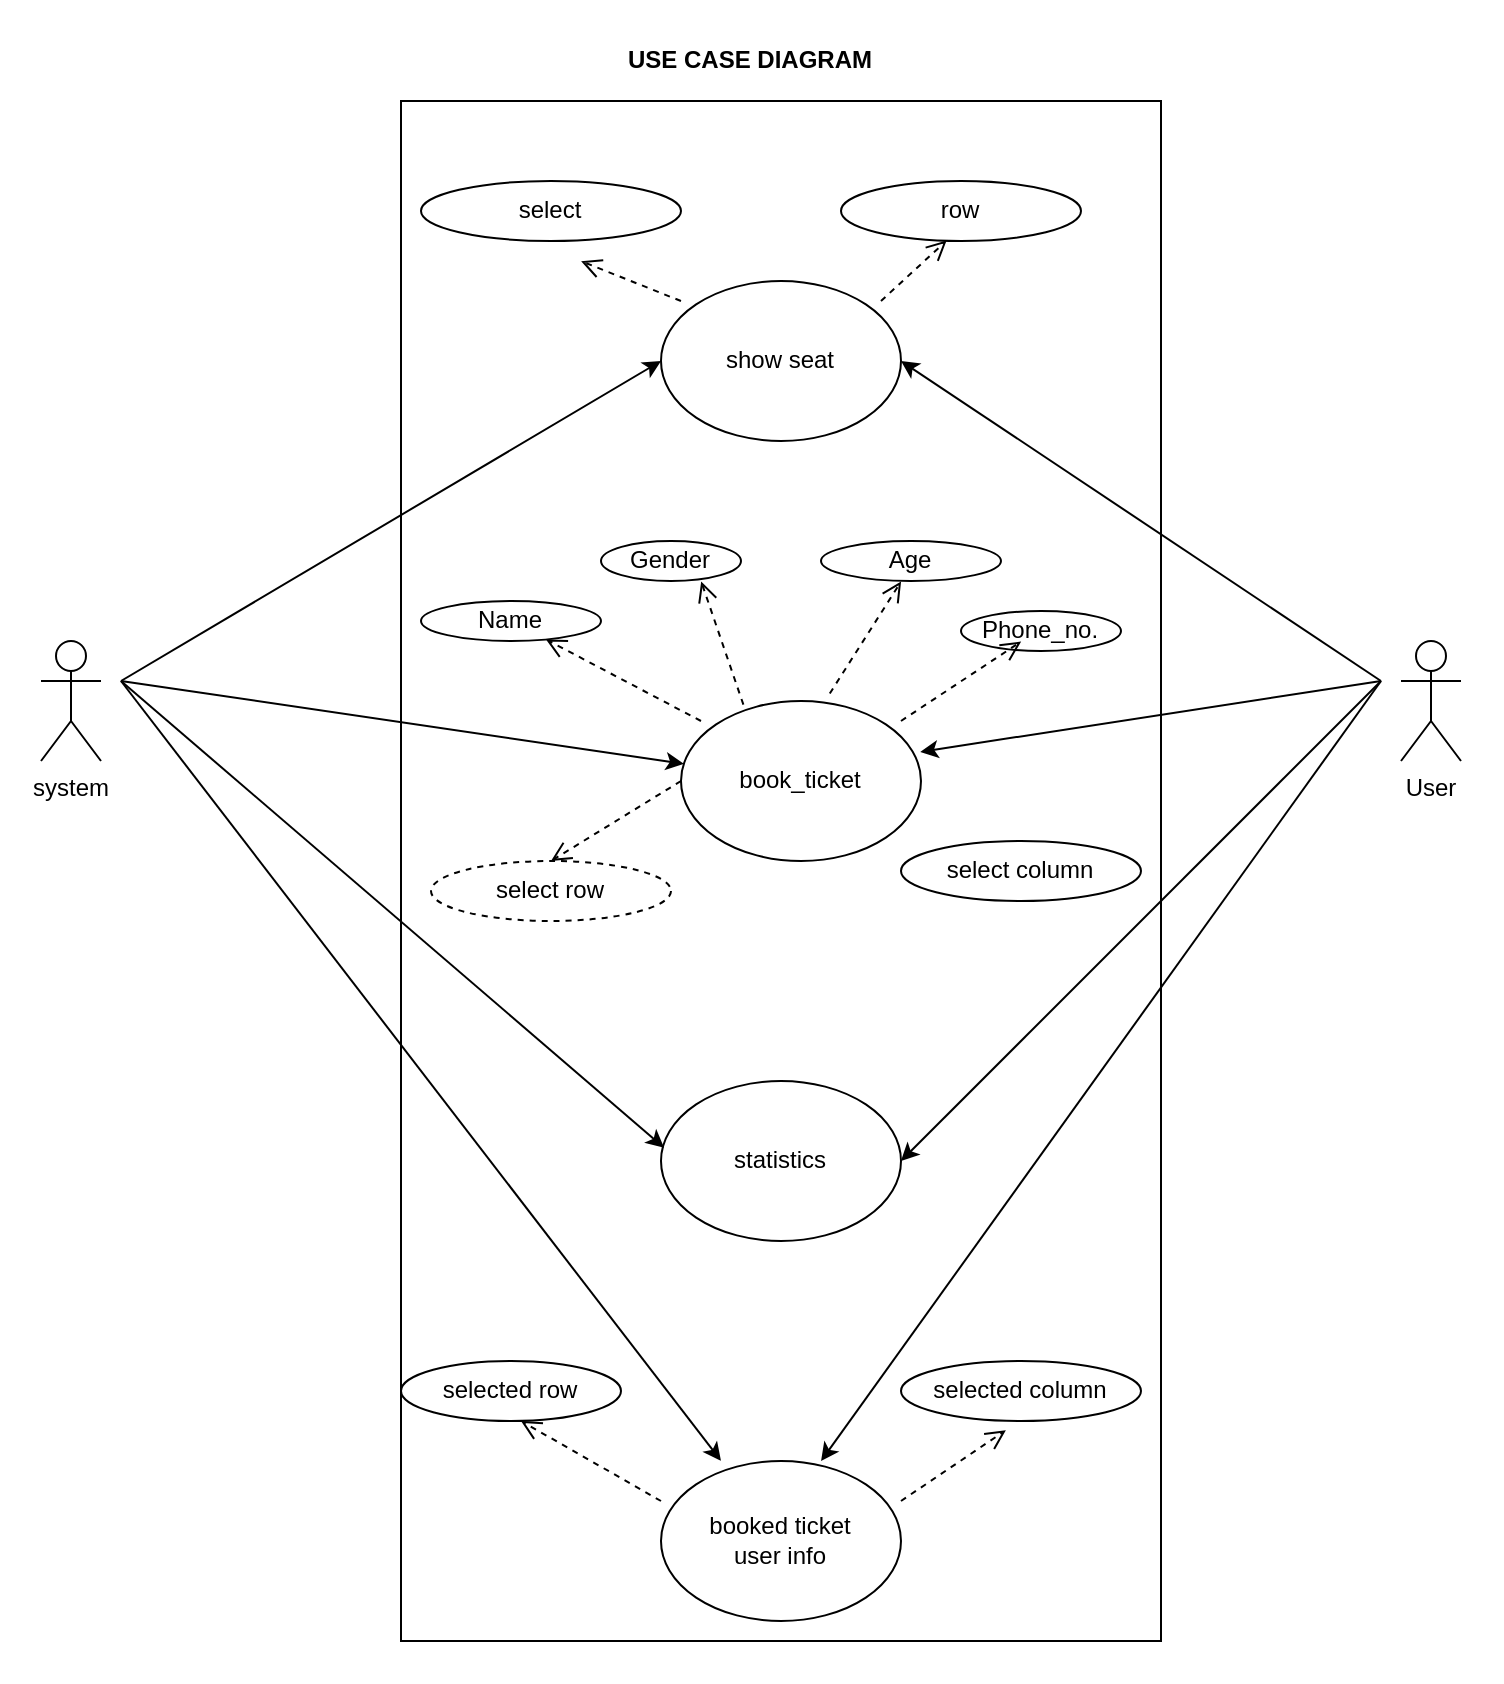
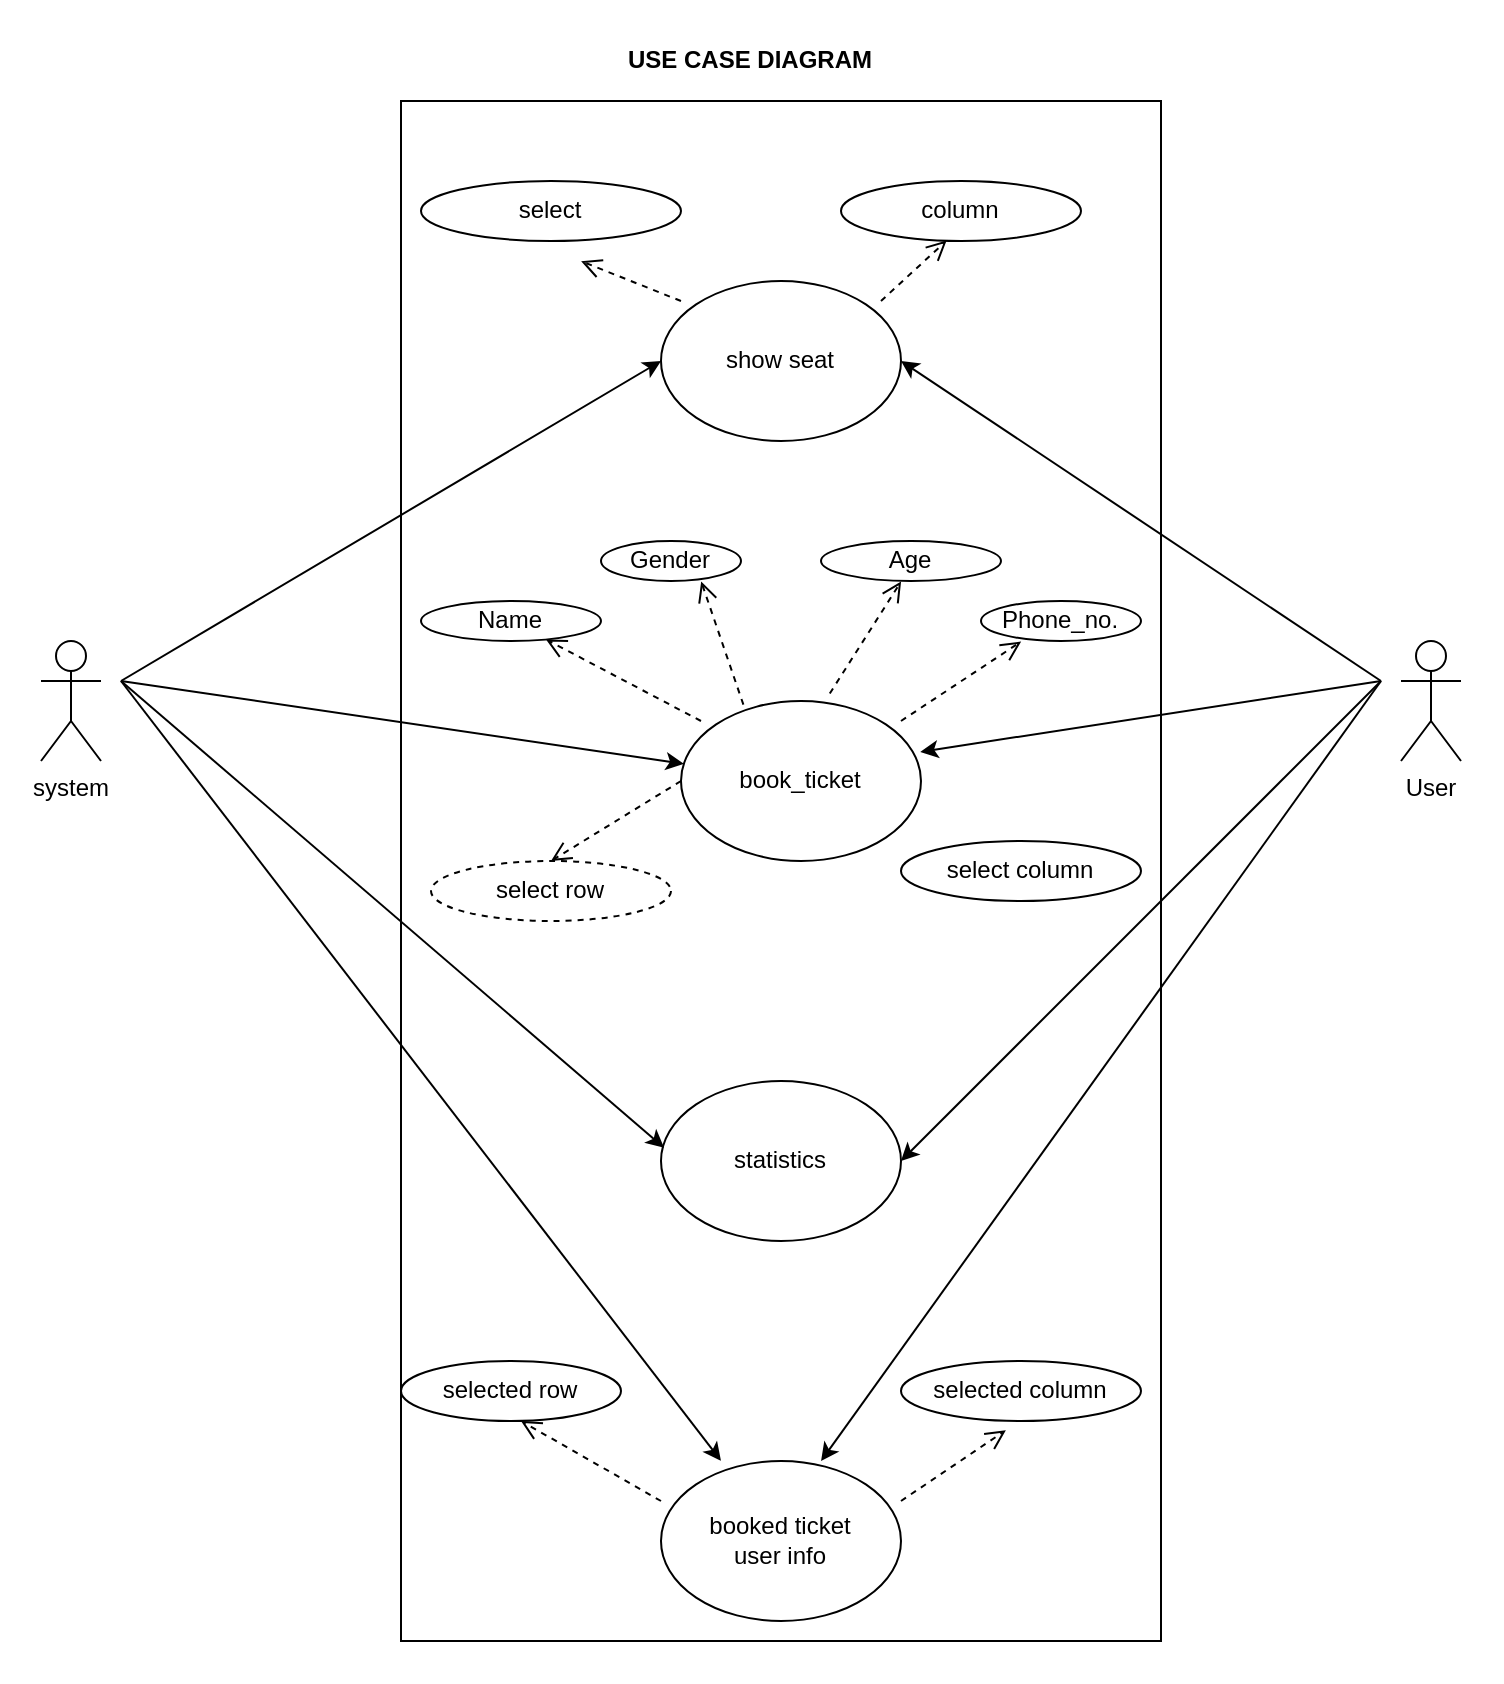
(961, 211) -> (961, 211)
(1041, 631) -> (1061, 621)
